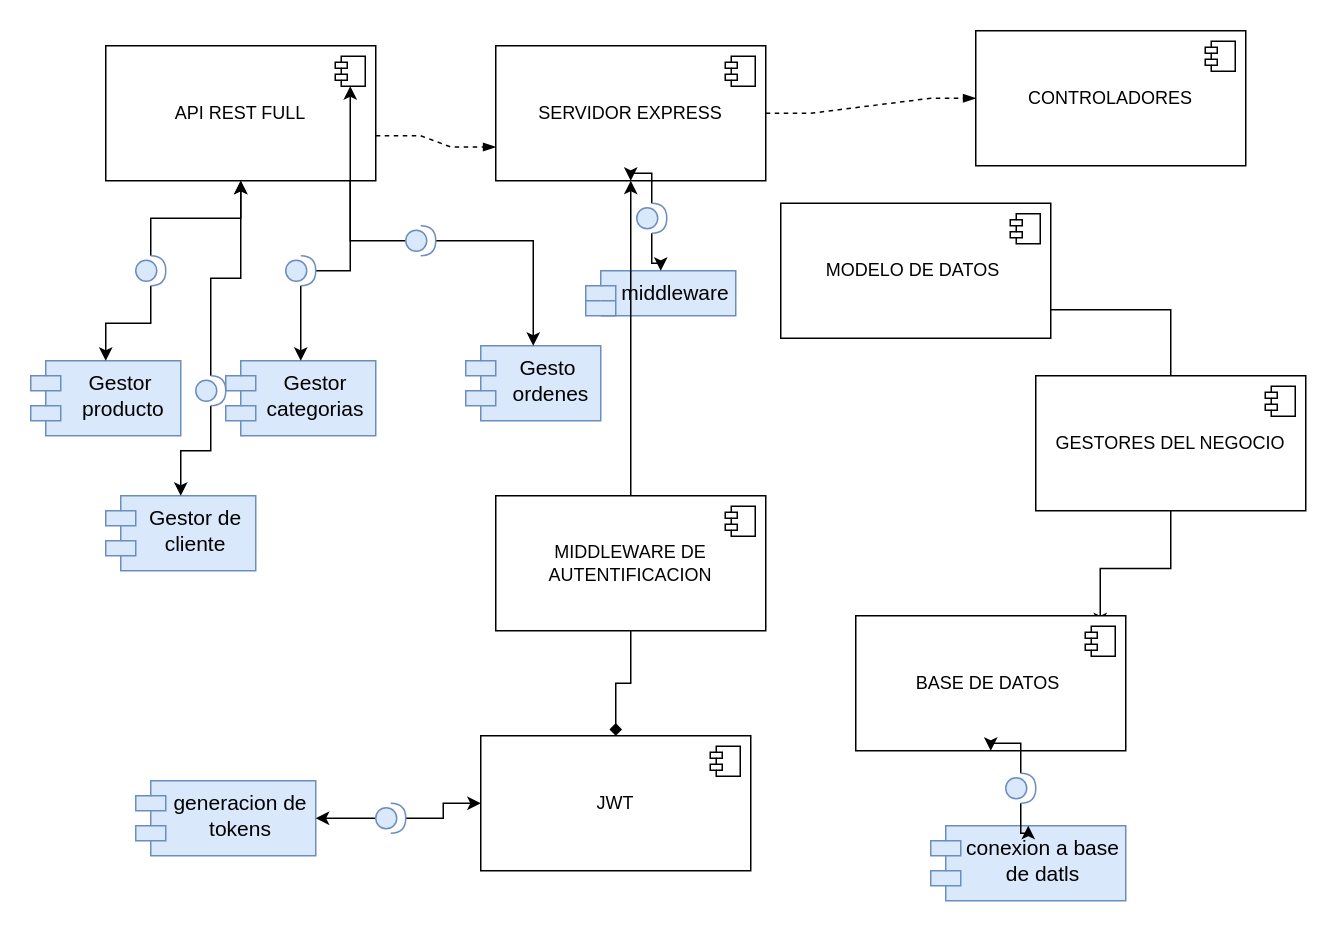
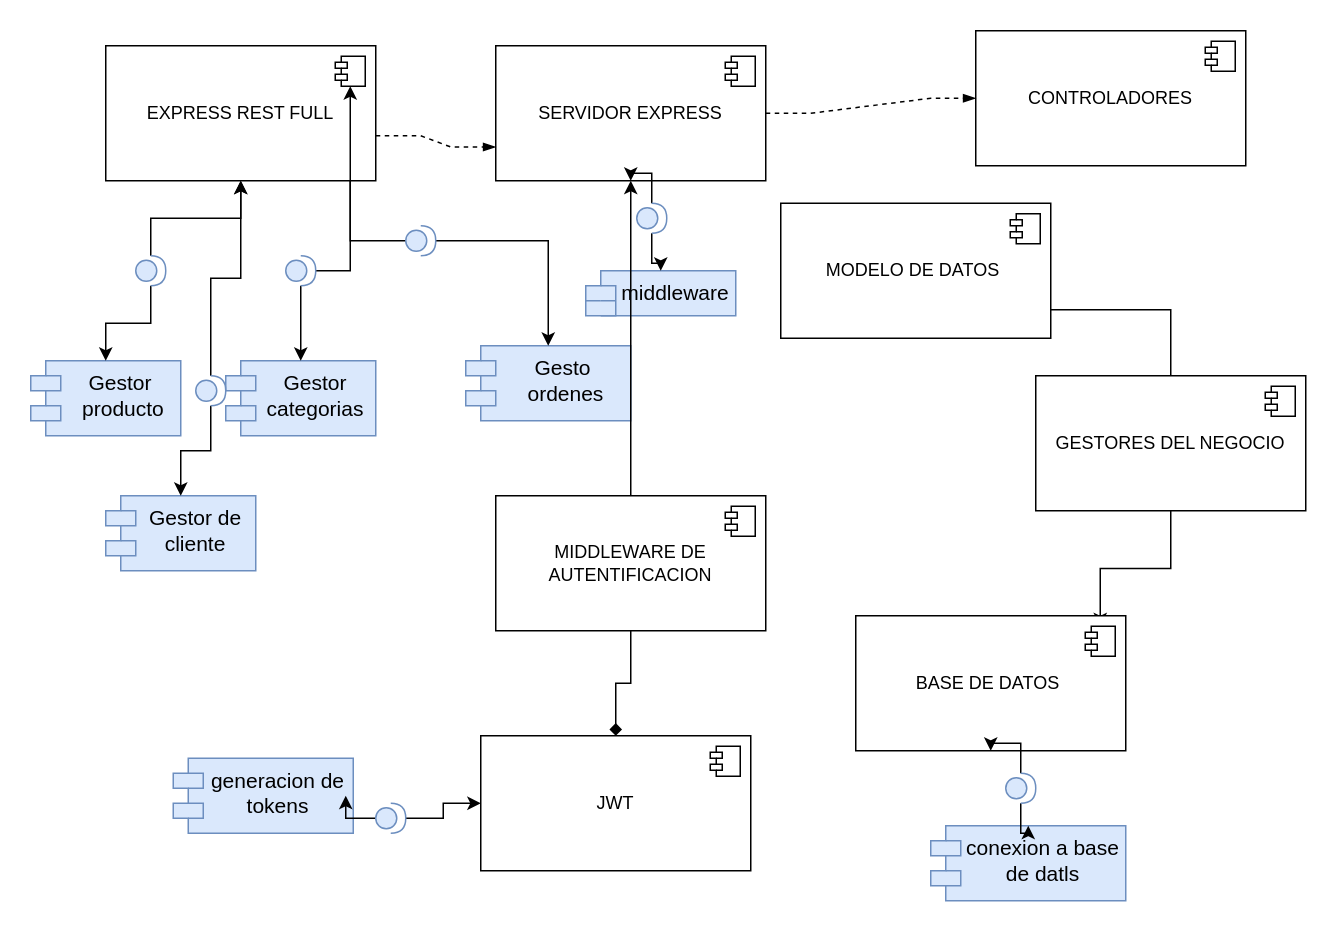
(241, 113) -> (241, 113)
(533, 383) -> (548, 383)
(226, 818) -> (263, 796)
